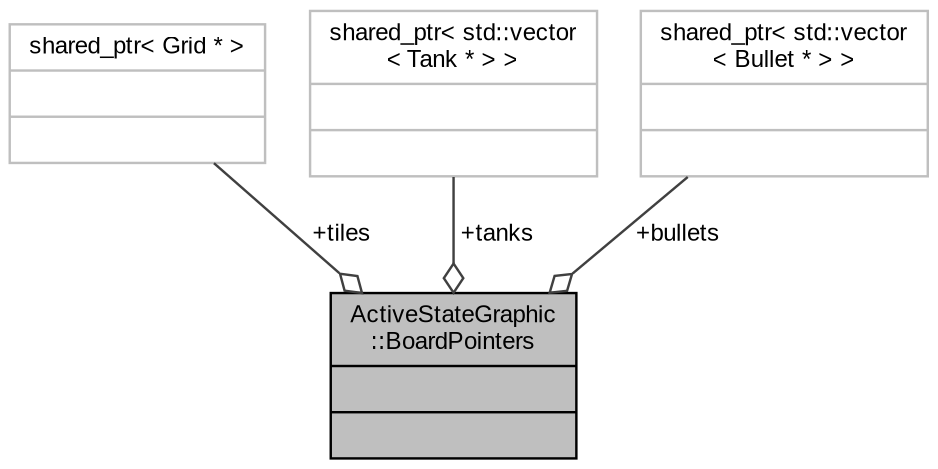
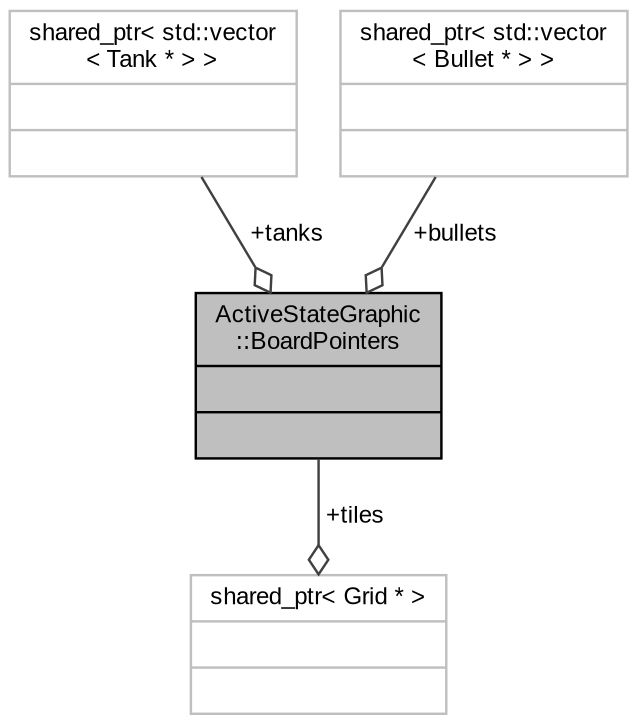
(277, 218) -> (319, 502)
